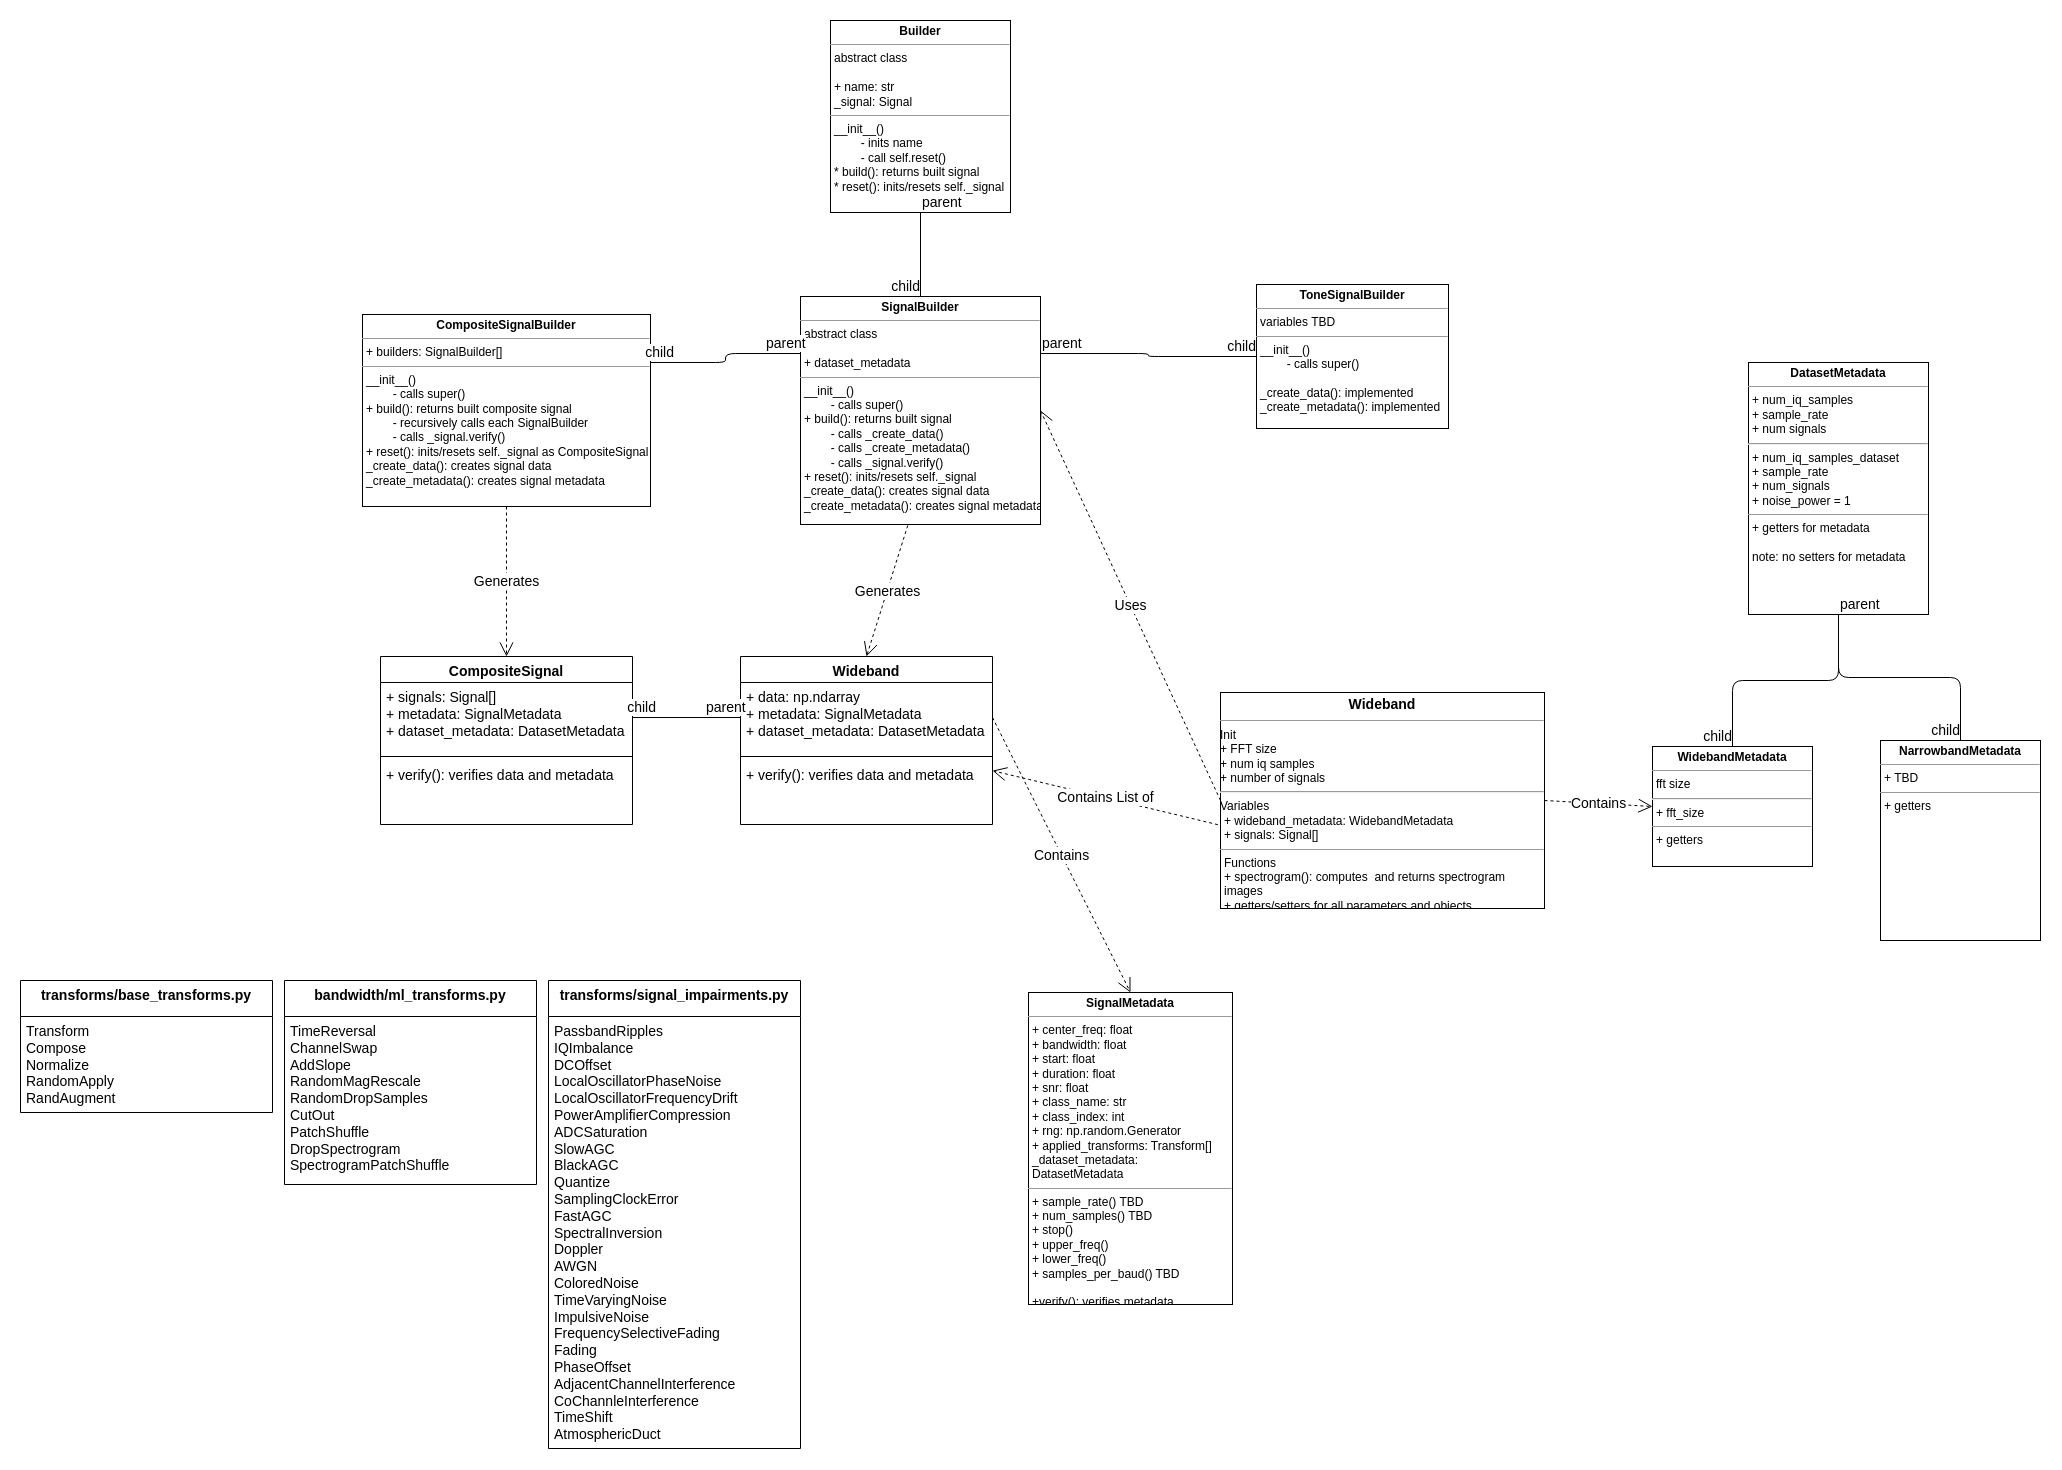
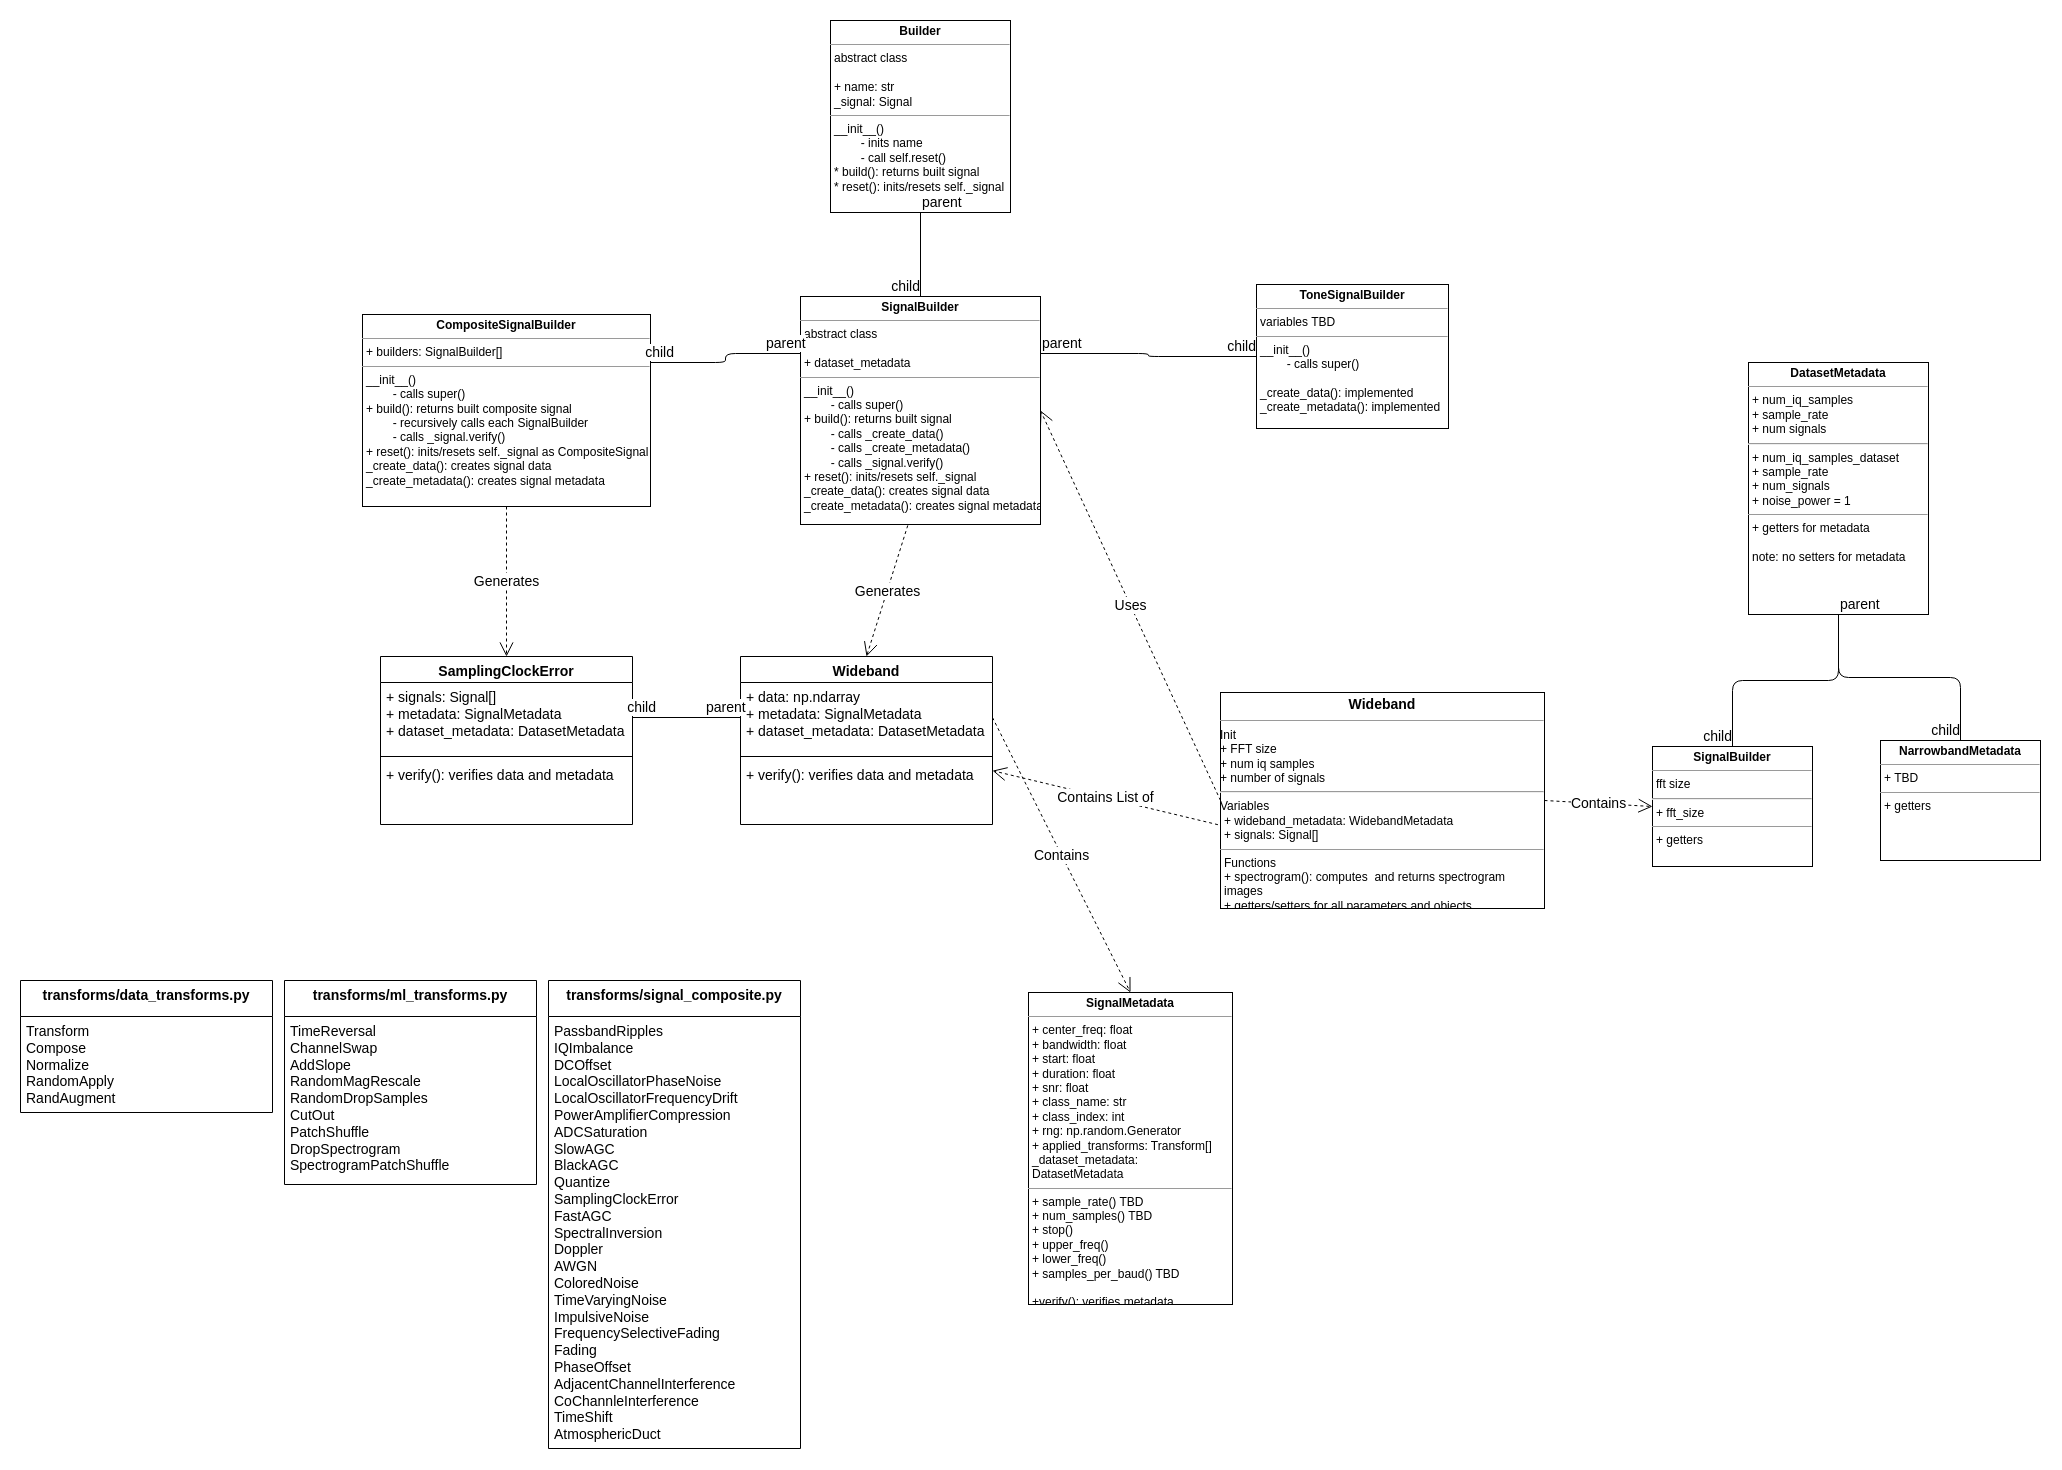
(507, 672) -> (507, 672)
(1705, 775) -> (1690, 775)
(1961, 841) -> (1961, 801)
(147, 996) -> (147, 996)
(411, 996) -> (411, 996)
(675, 996) -> (675, 996)
